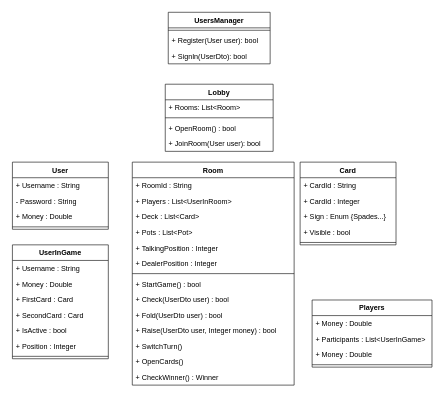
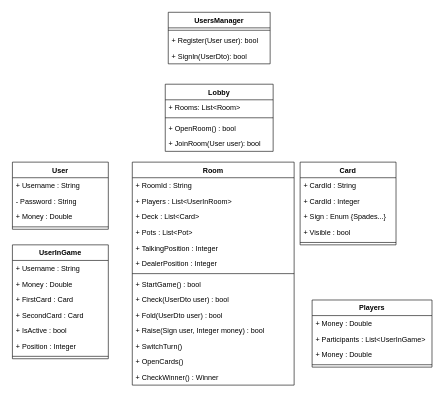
(213, 331) -> (206, 331)
